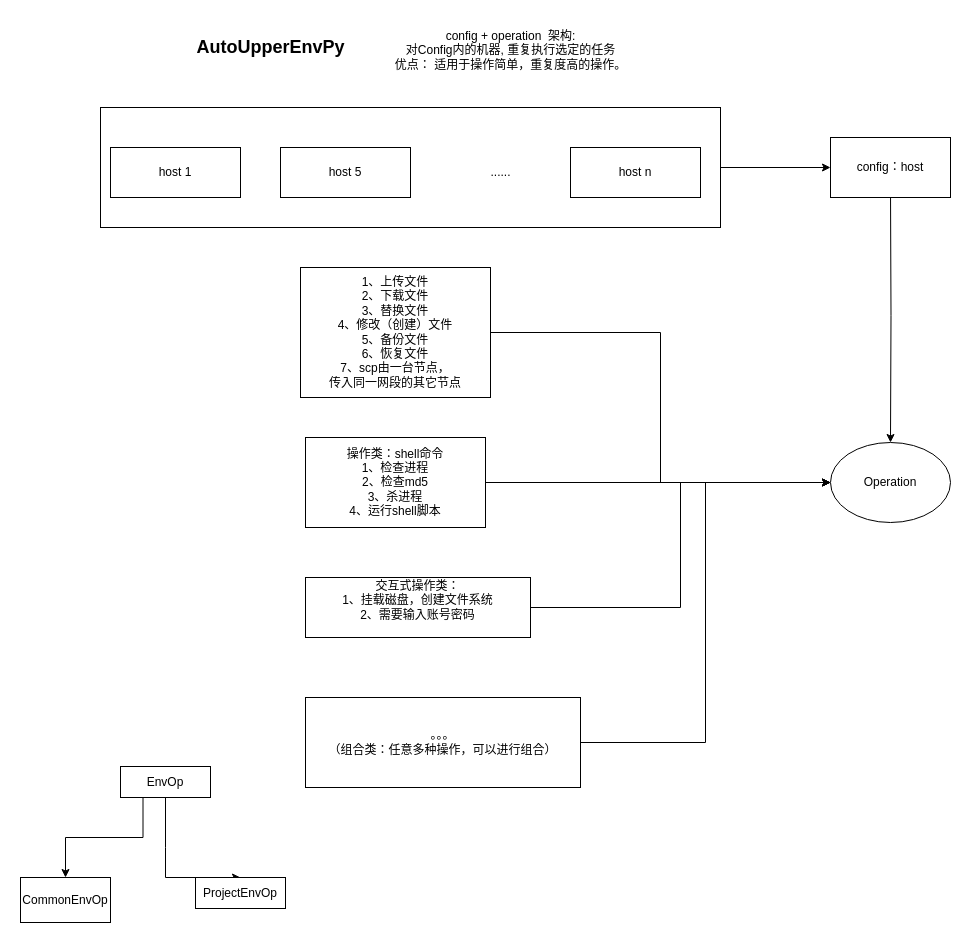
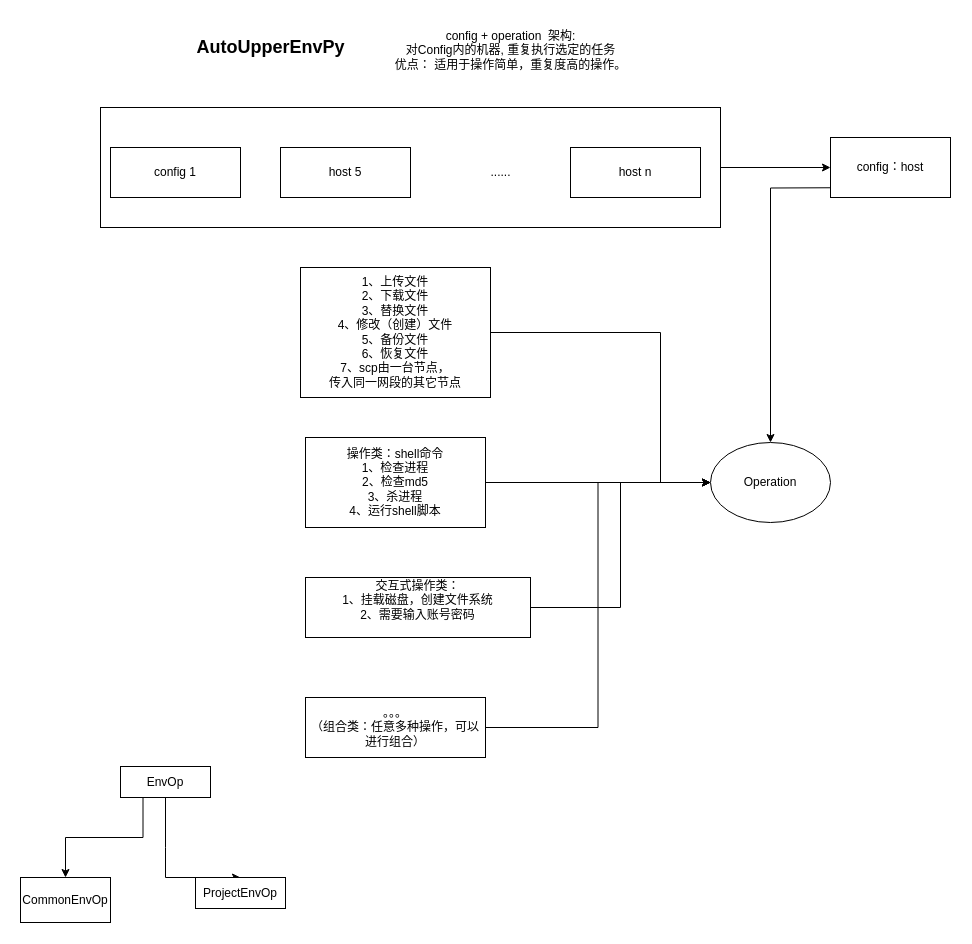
(176, 173) -> (176, 173)
(891, 483) -> (771, 483)
(443, 743) -> (396, 728)
